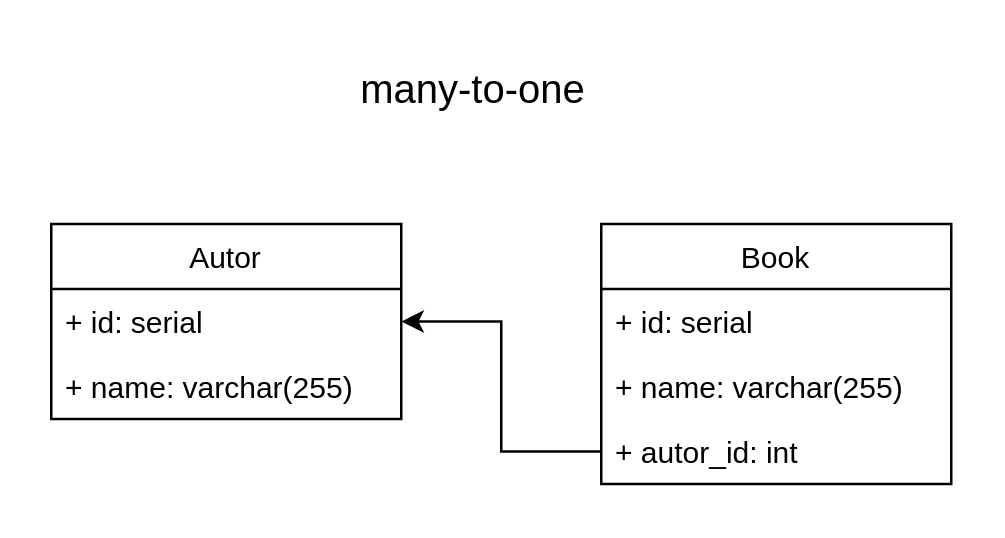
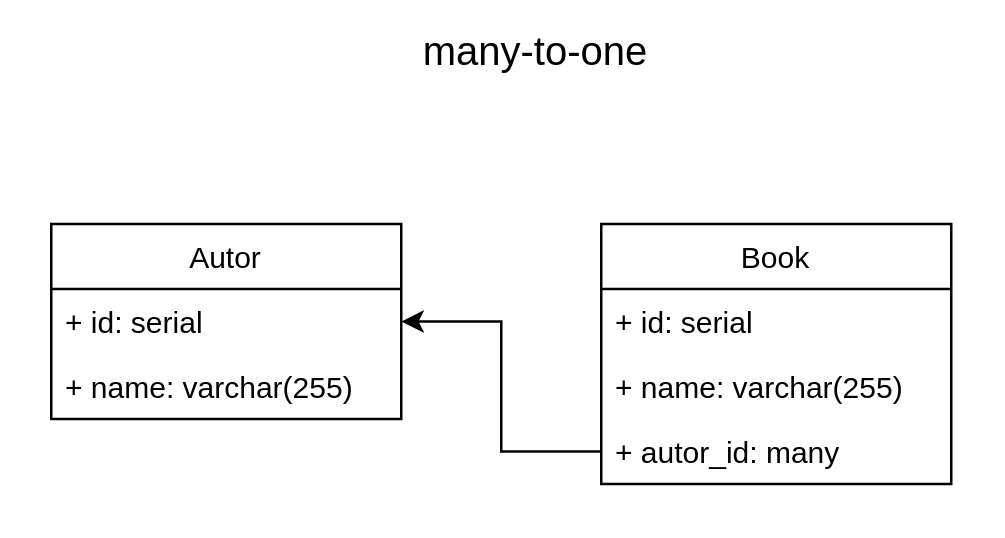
(474, 89) -> (536, 51)
(722, 453) -> (734, 453)
